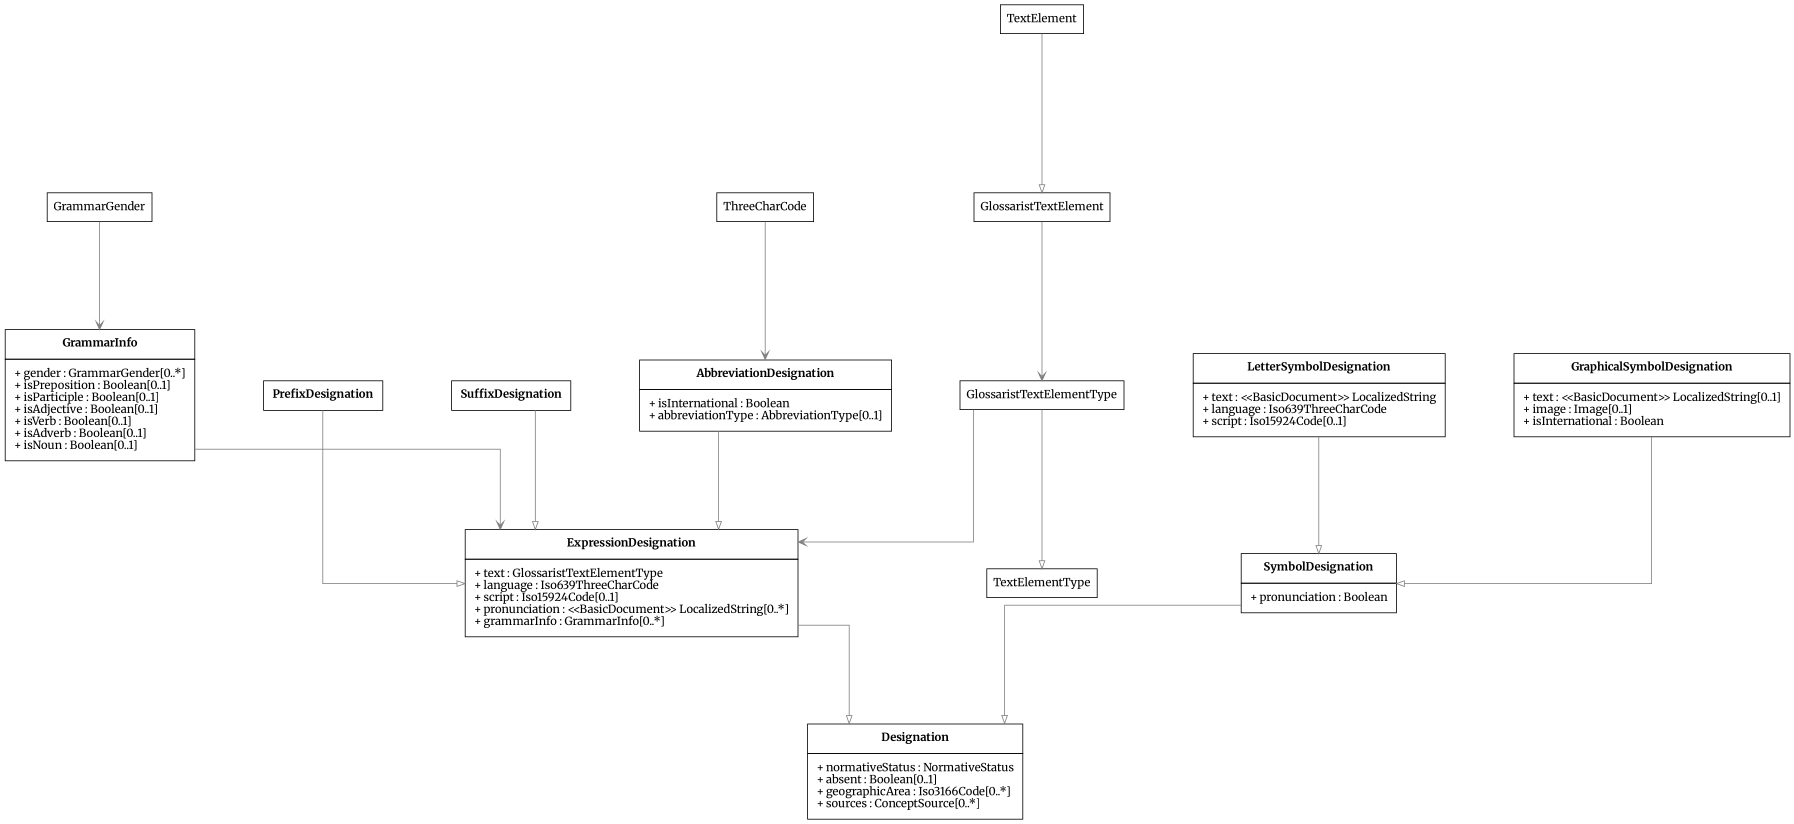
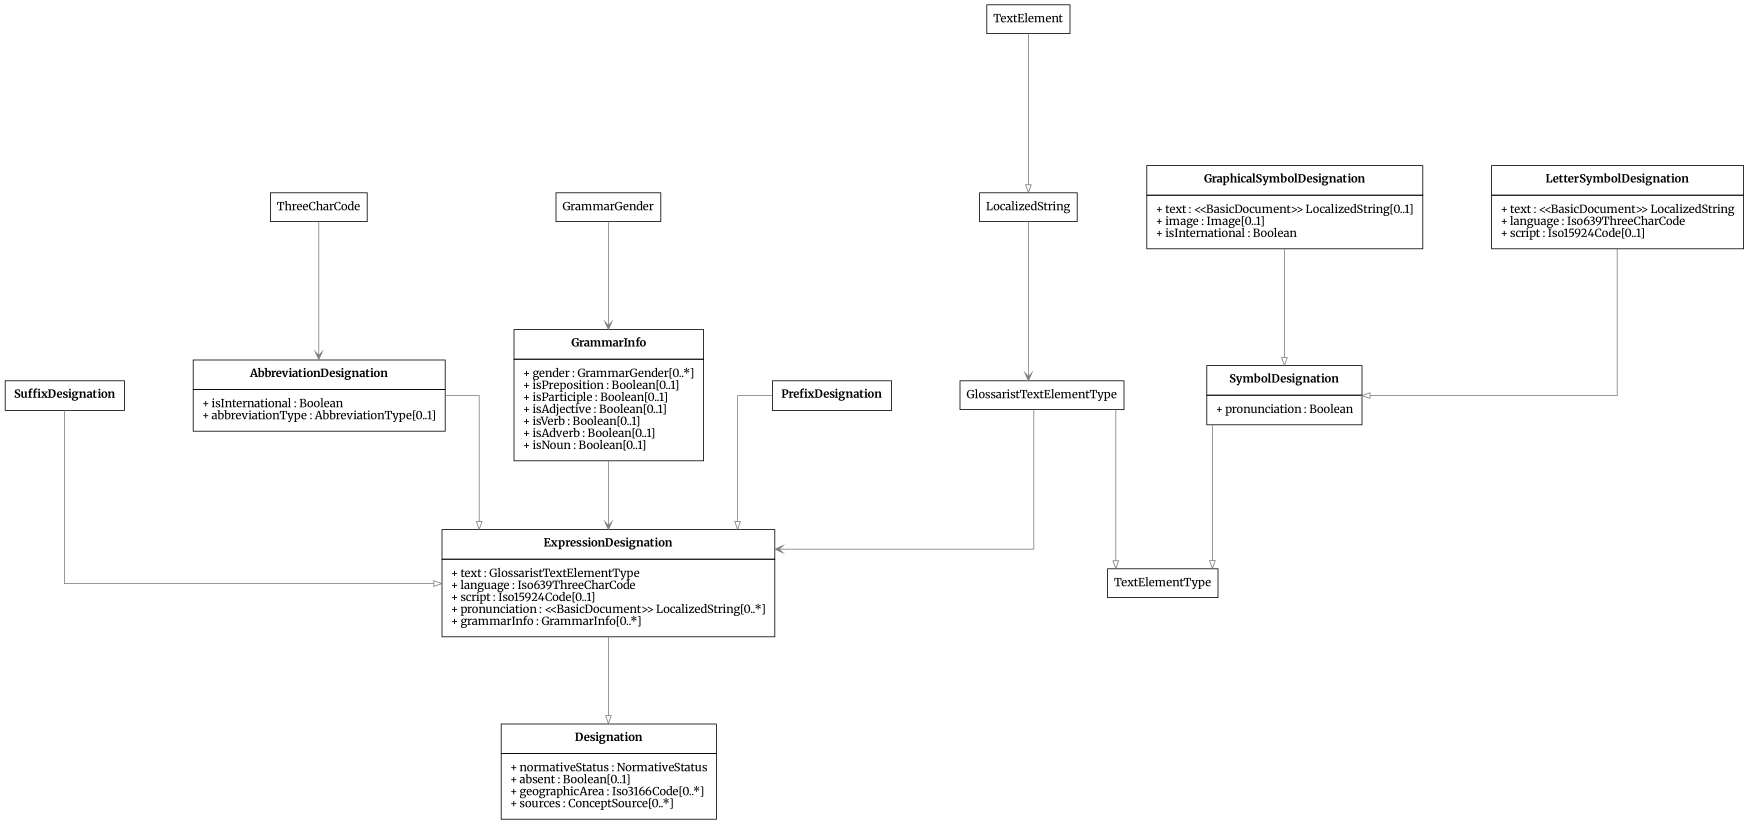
(1042, 207) -> (1028, 207)
(1068, 605) -> (1212, 493)
